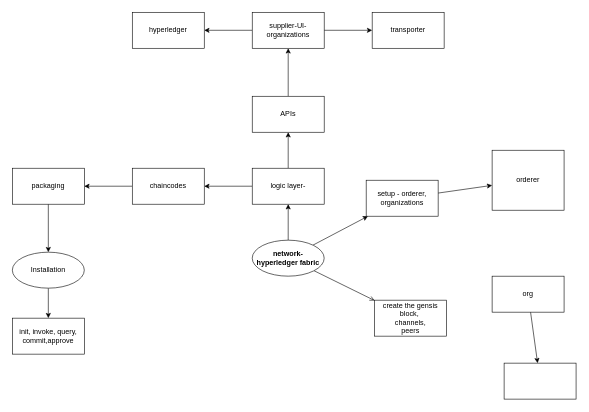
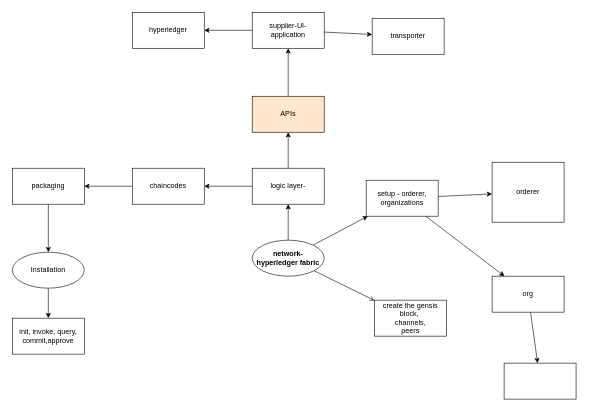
(288, 30) -> (288, 30)
(408, 30) -> (408, 36)
(288, 114) -> (288, 114)
(528, 180) -> (528, 192)
none -> (463, 245)
